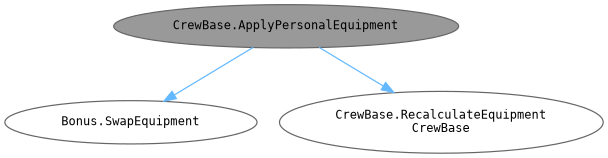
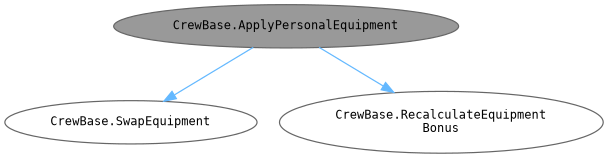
(131, 122) -> (131, 122)
(441, 122) -> (441, 122)
